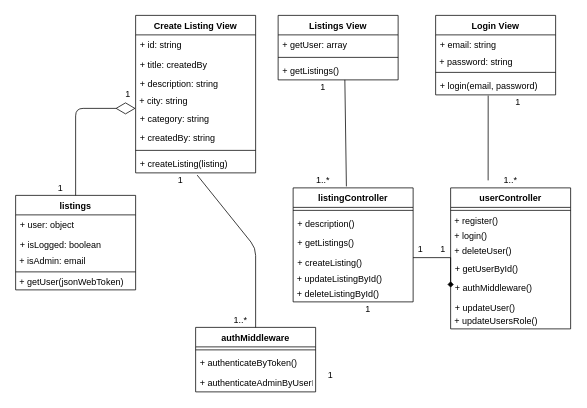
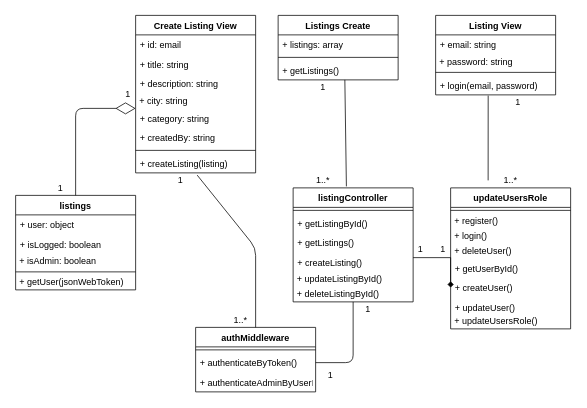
(338, 26) -> (338, 26)
(495, 26) -> (495, 26)
(164, 45) -> (160, 45)
(319, 45) -> (318, 45)
(179, 65) -> (170, 65)
(510, 198) -> (510, 198)
(331, 224) -> (339, 224)
(49, 261) -> (55, 261)
(496, 288) -> (489, 288)
none -> (353, 348)
